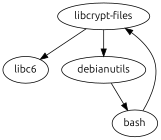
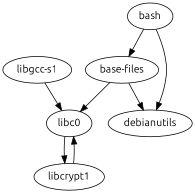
(104, 16) -> (122, 70)
(26, 70) -> (69, 123)
none -> (37, 70)
(117, 94) -> (166, 66)
none -> (69, 177)
